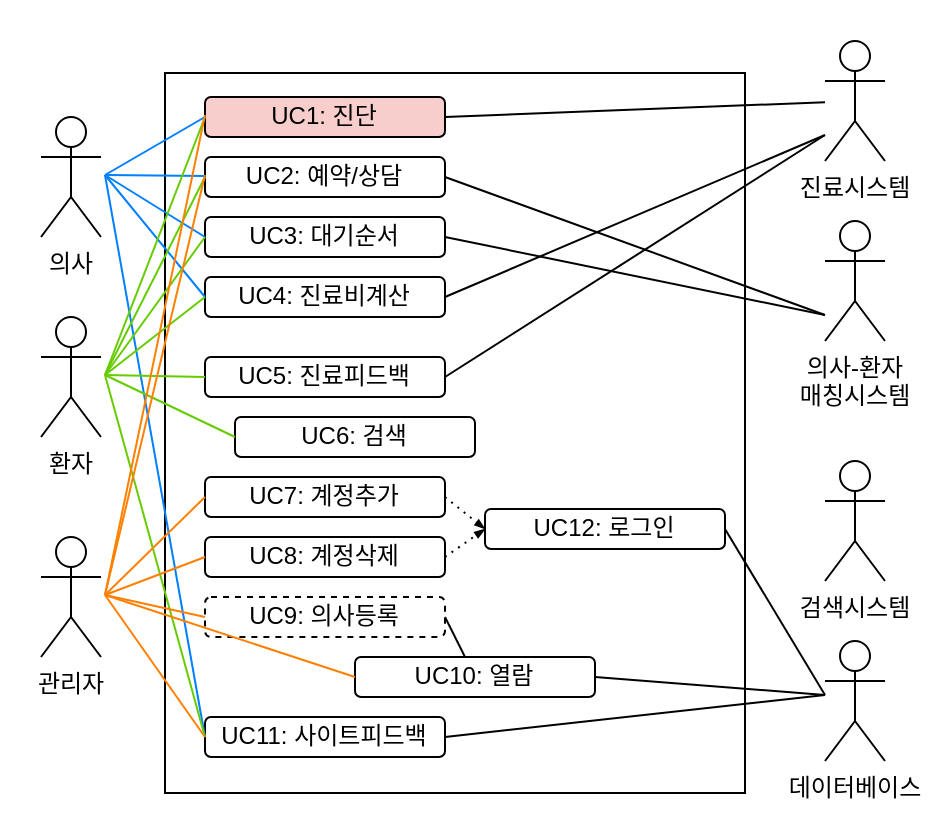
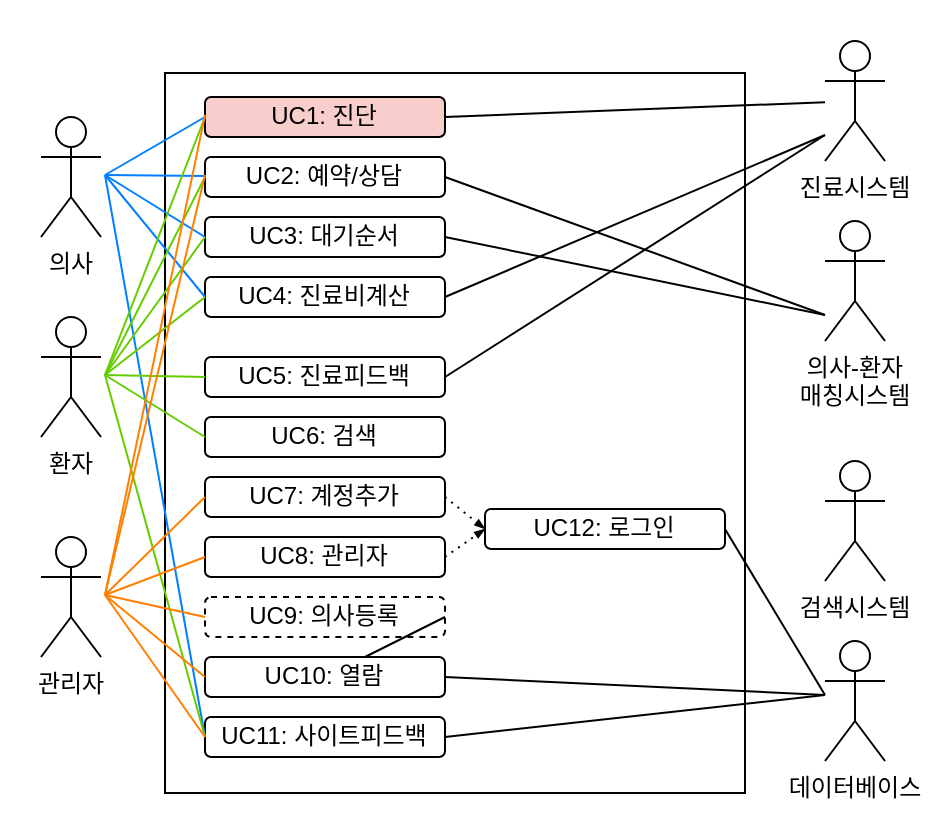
(355, 437) -> (325, 437)
(325, 557) -> (325, 557)
(475, 677) -> (325, 677)
